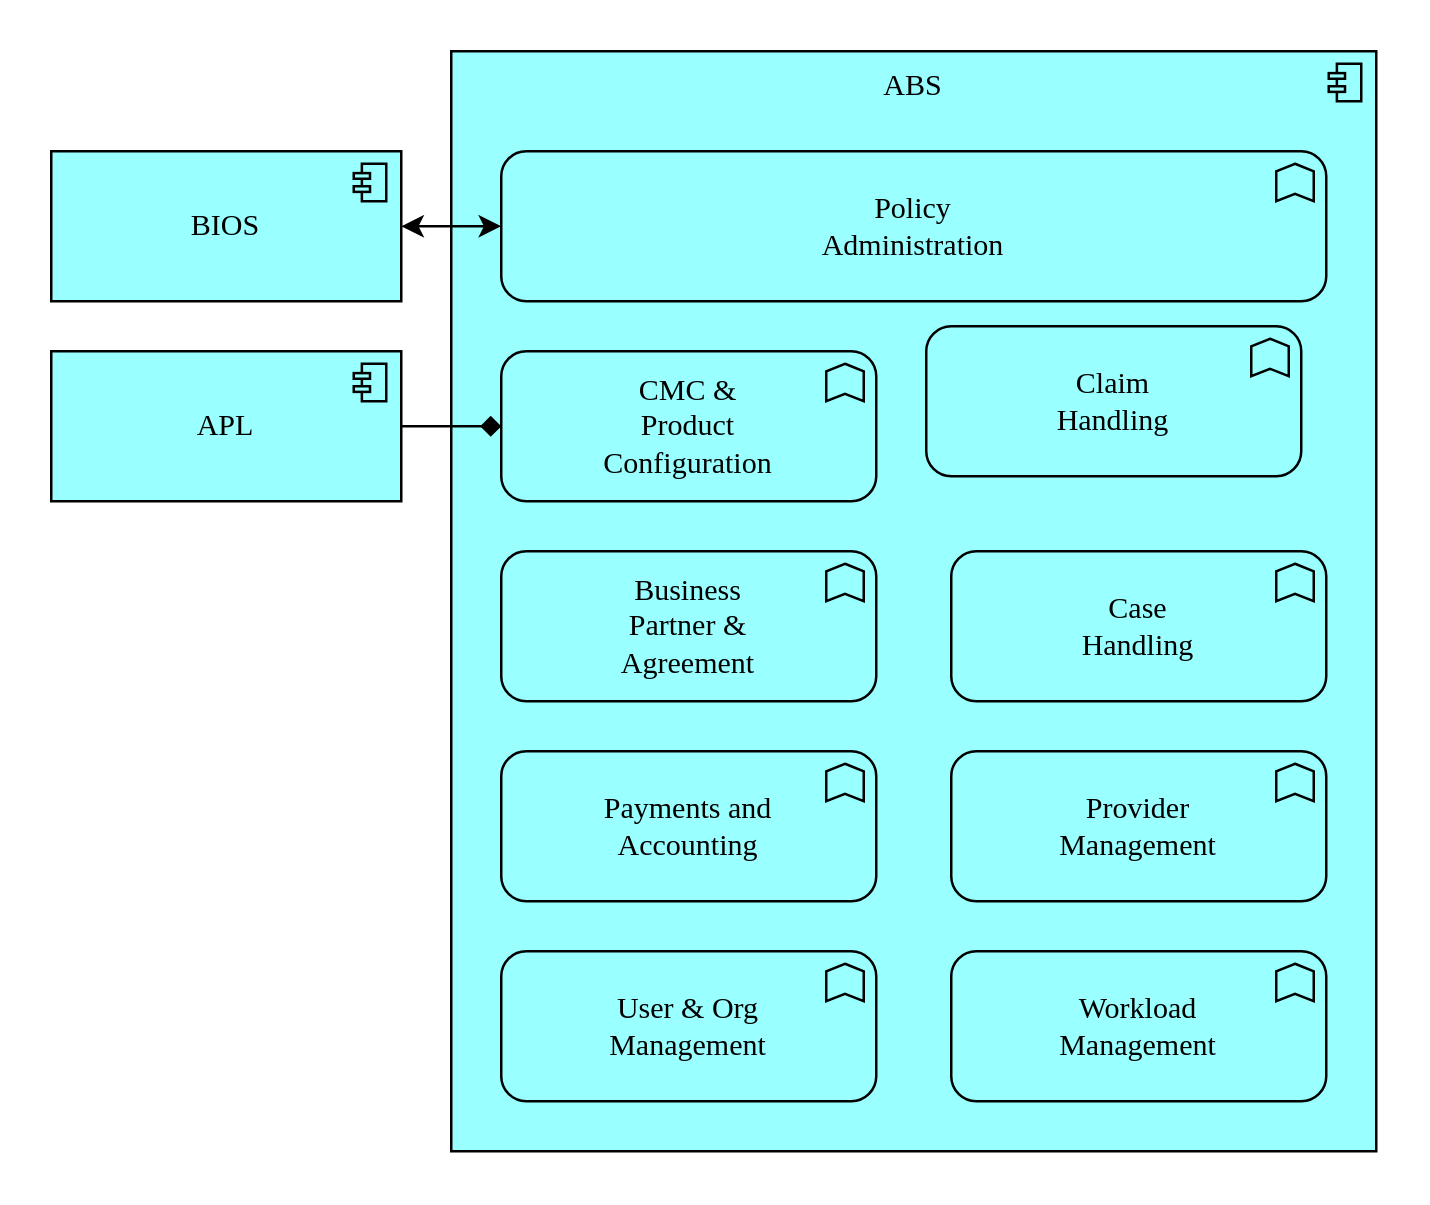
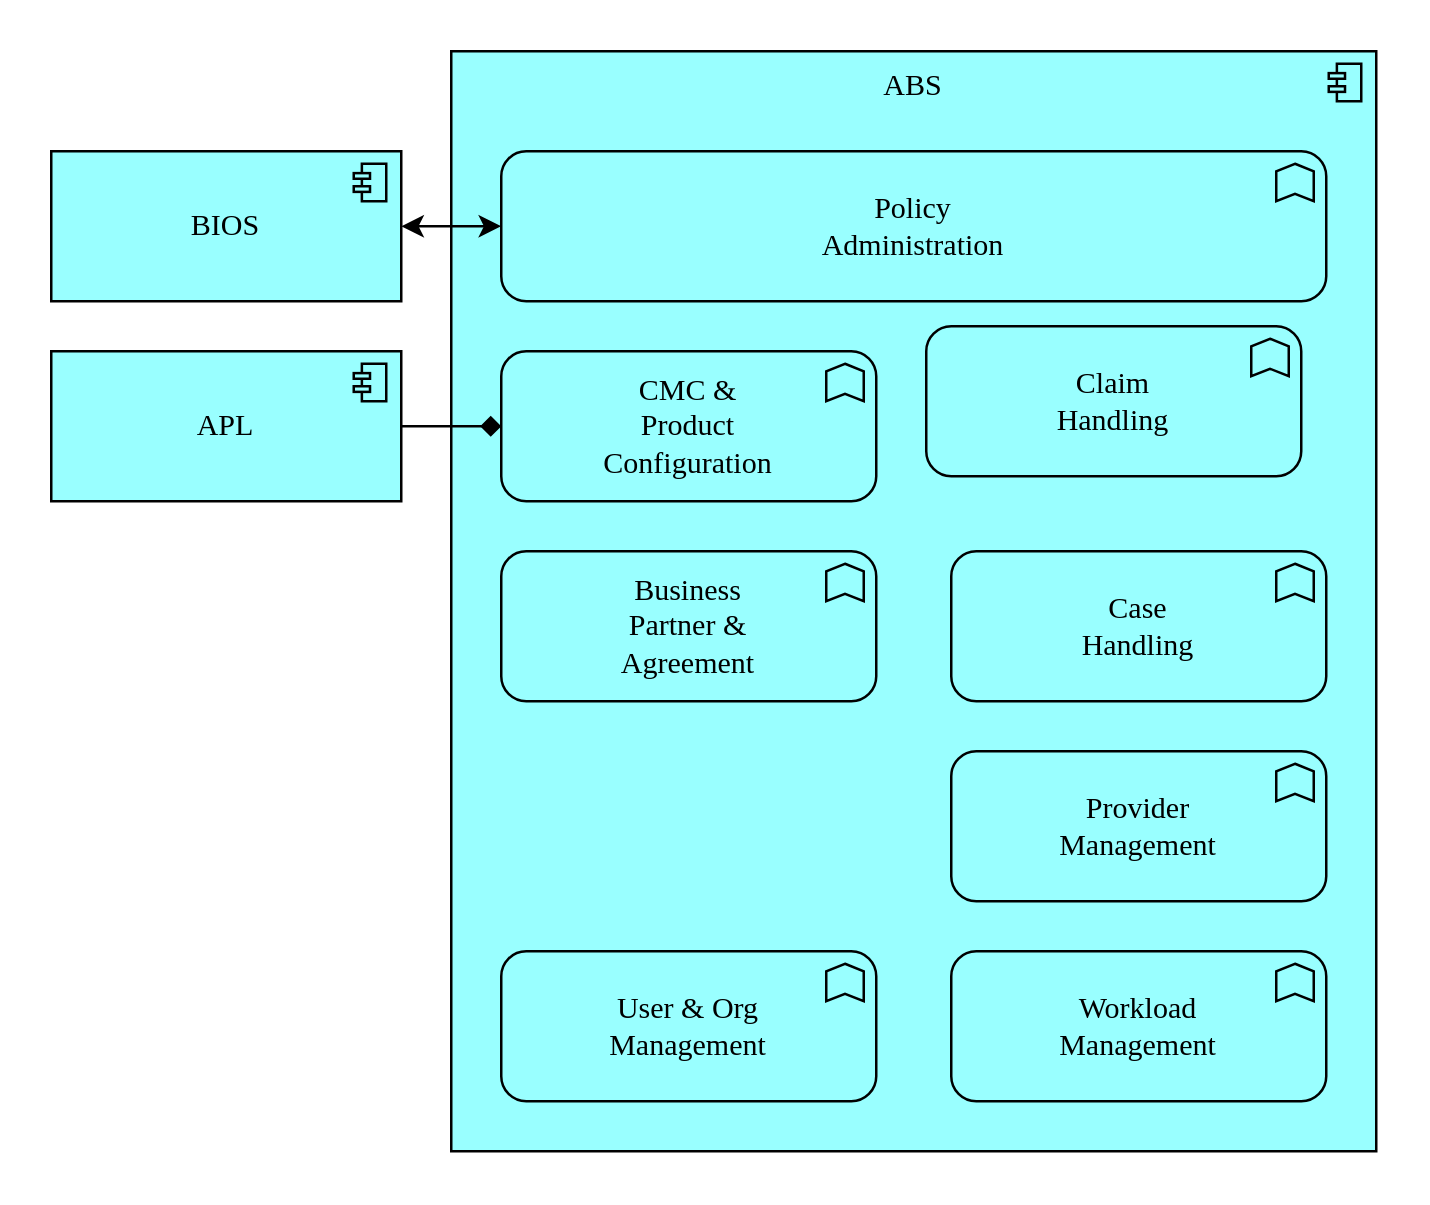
(689, 826) -> none
